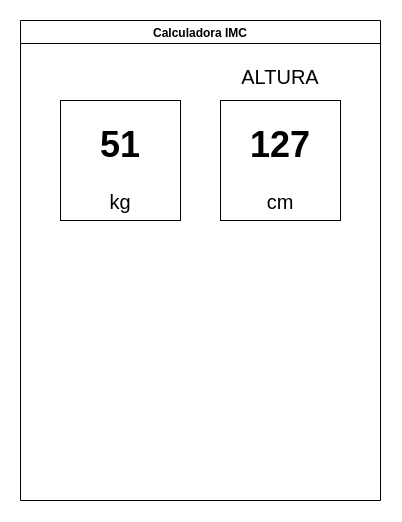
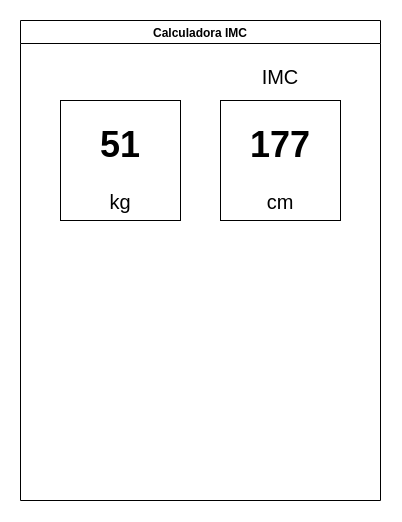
(280, 77) -> (280, 77)
(280, 145) -> (280, 145)
